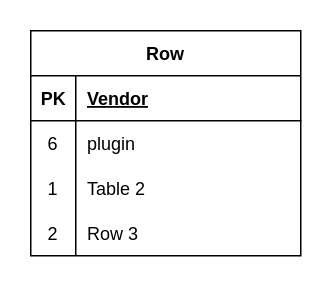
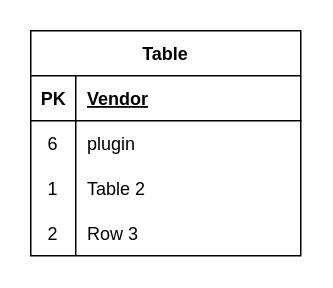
(165, 54) -> (165, 54)
